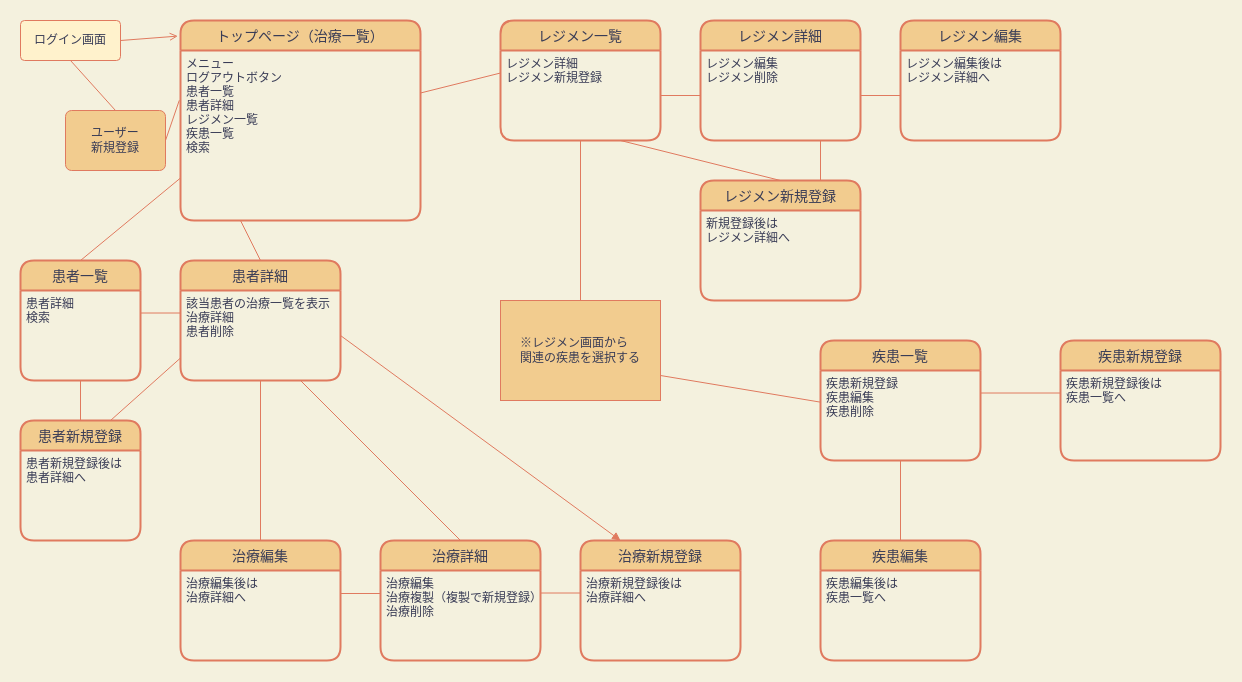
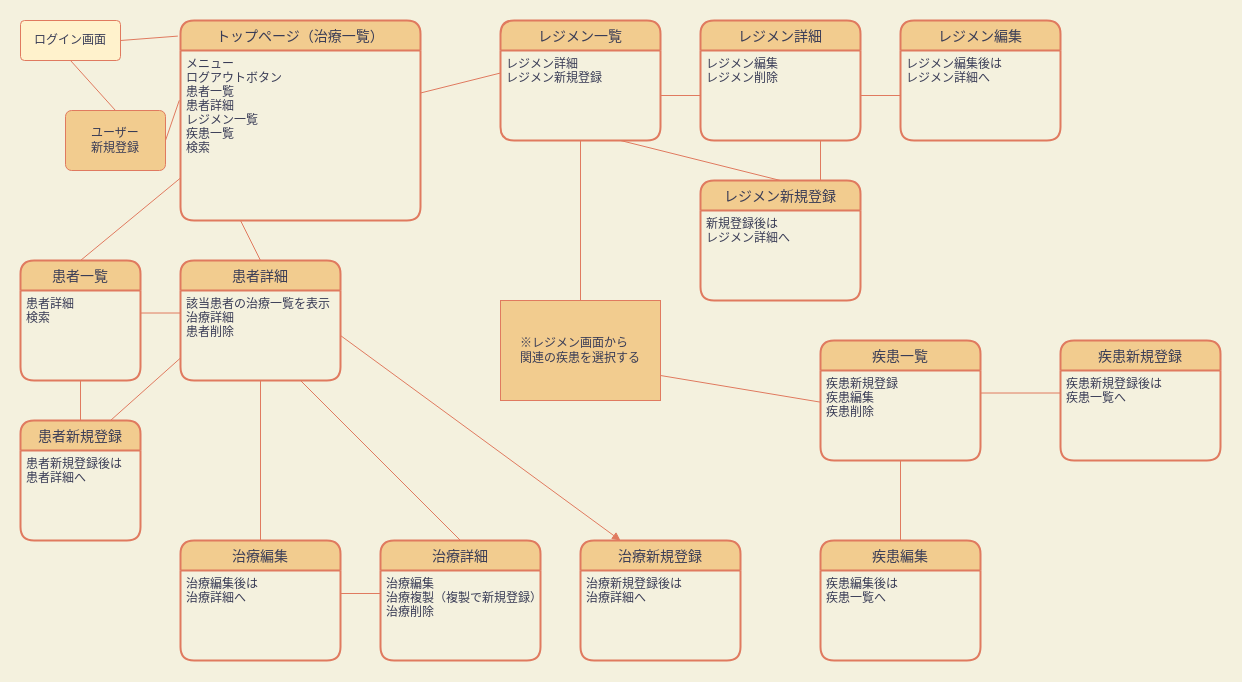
(172, 37) -> (173, 36)
(560, 593) -> none
